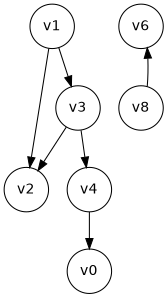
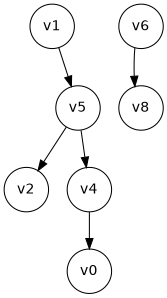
(148, 73) -> (134, 62)
(40, 103) -> none
(78, 108) -> (78, 108)
